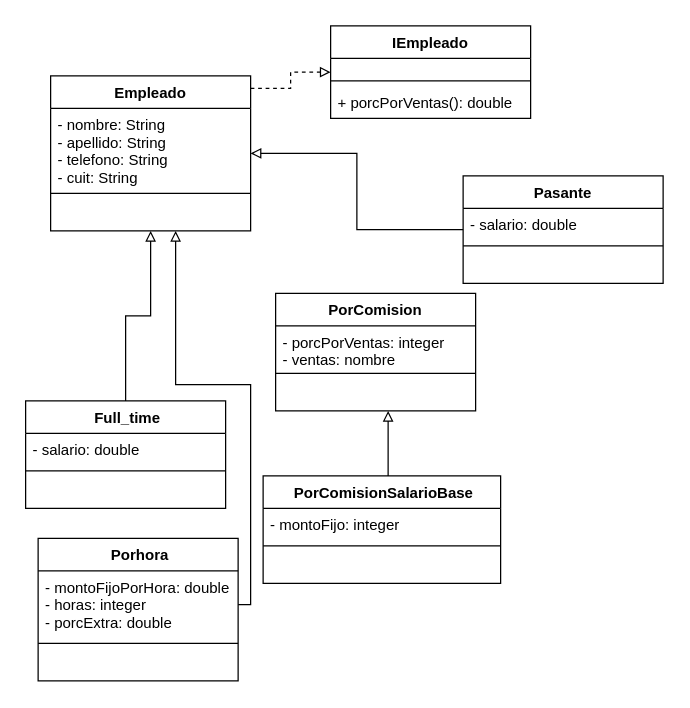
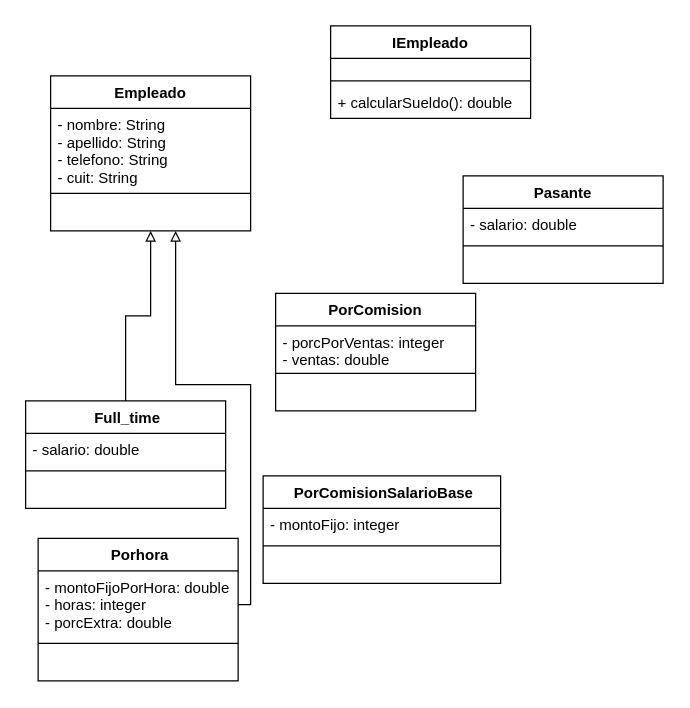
(291, 86) -> none
(435, 103) -> (433, 103)
(357, 195) -> none
(376, 343) -> (376, 343)
(388, 449) -> none
